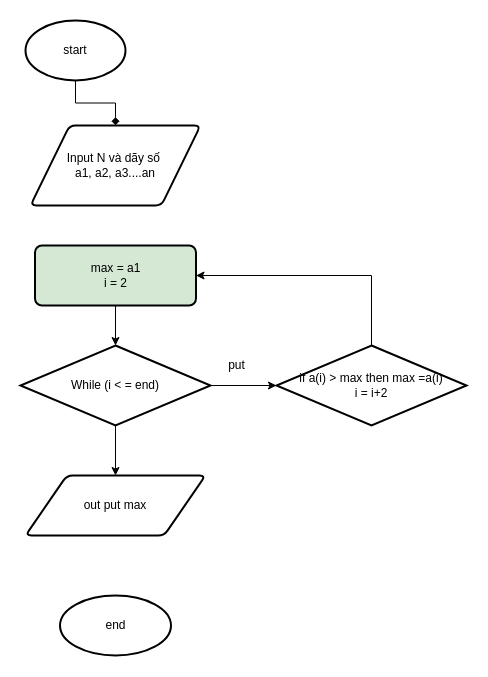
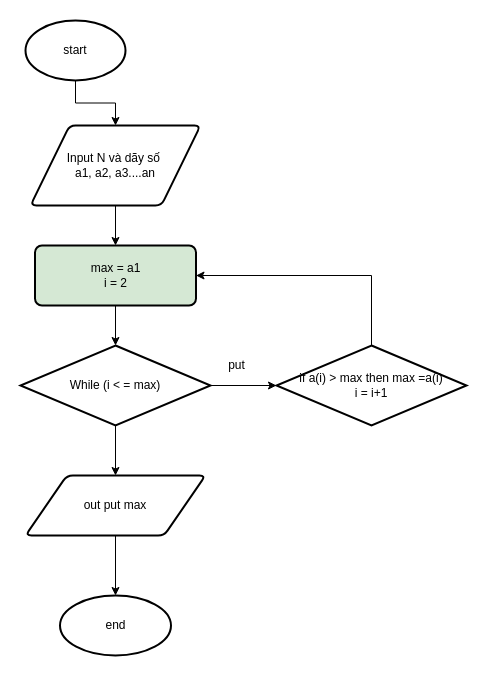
(116, 116) -> (116, 117)
none -> (116, 222)
(116, 386) -> (116, 386)
(372, 386) -> (372, 386)
none -> (116, 562)
